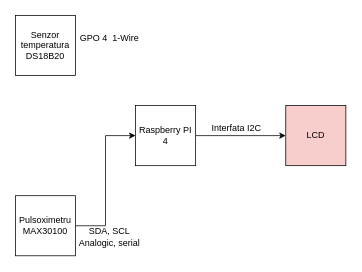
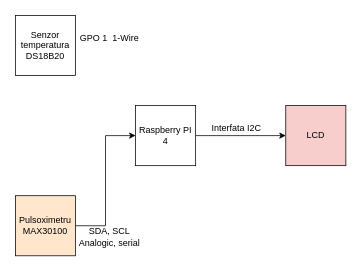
(110, 38) -> (110, 38)
(45, 225) -> (45, 225)
